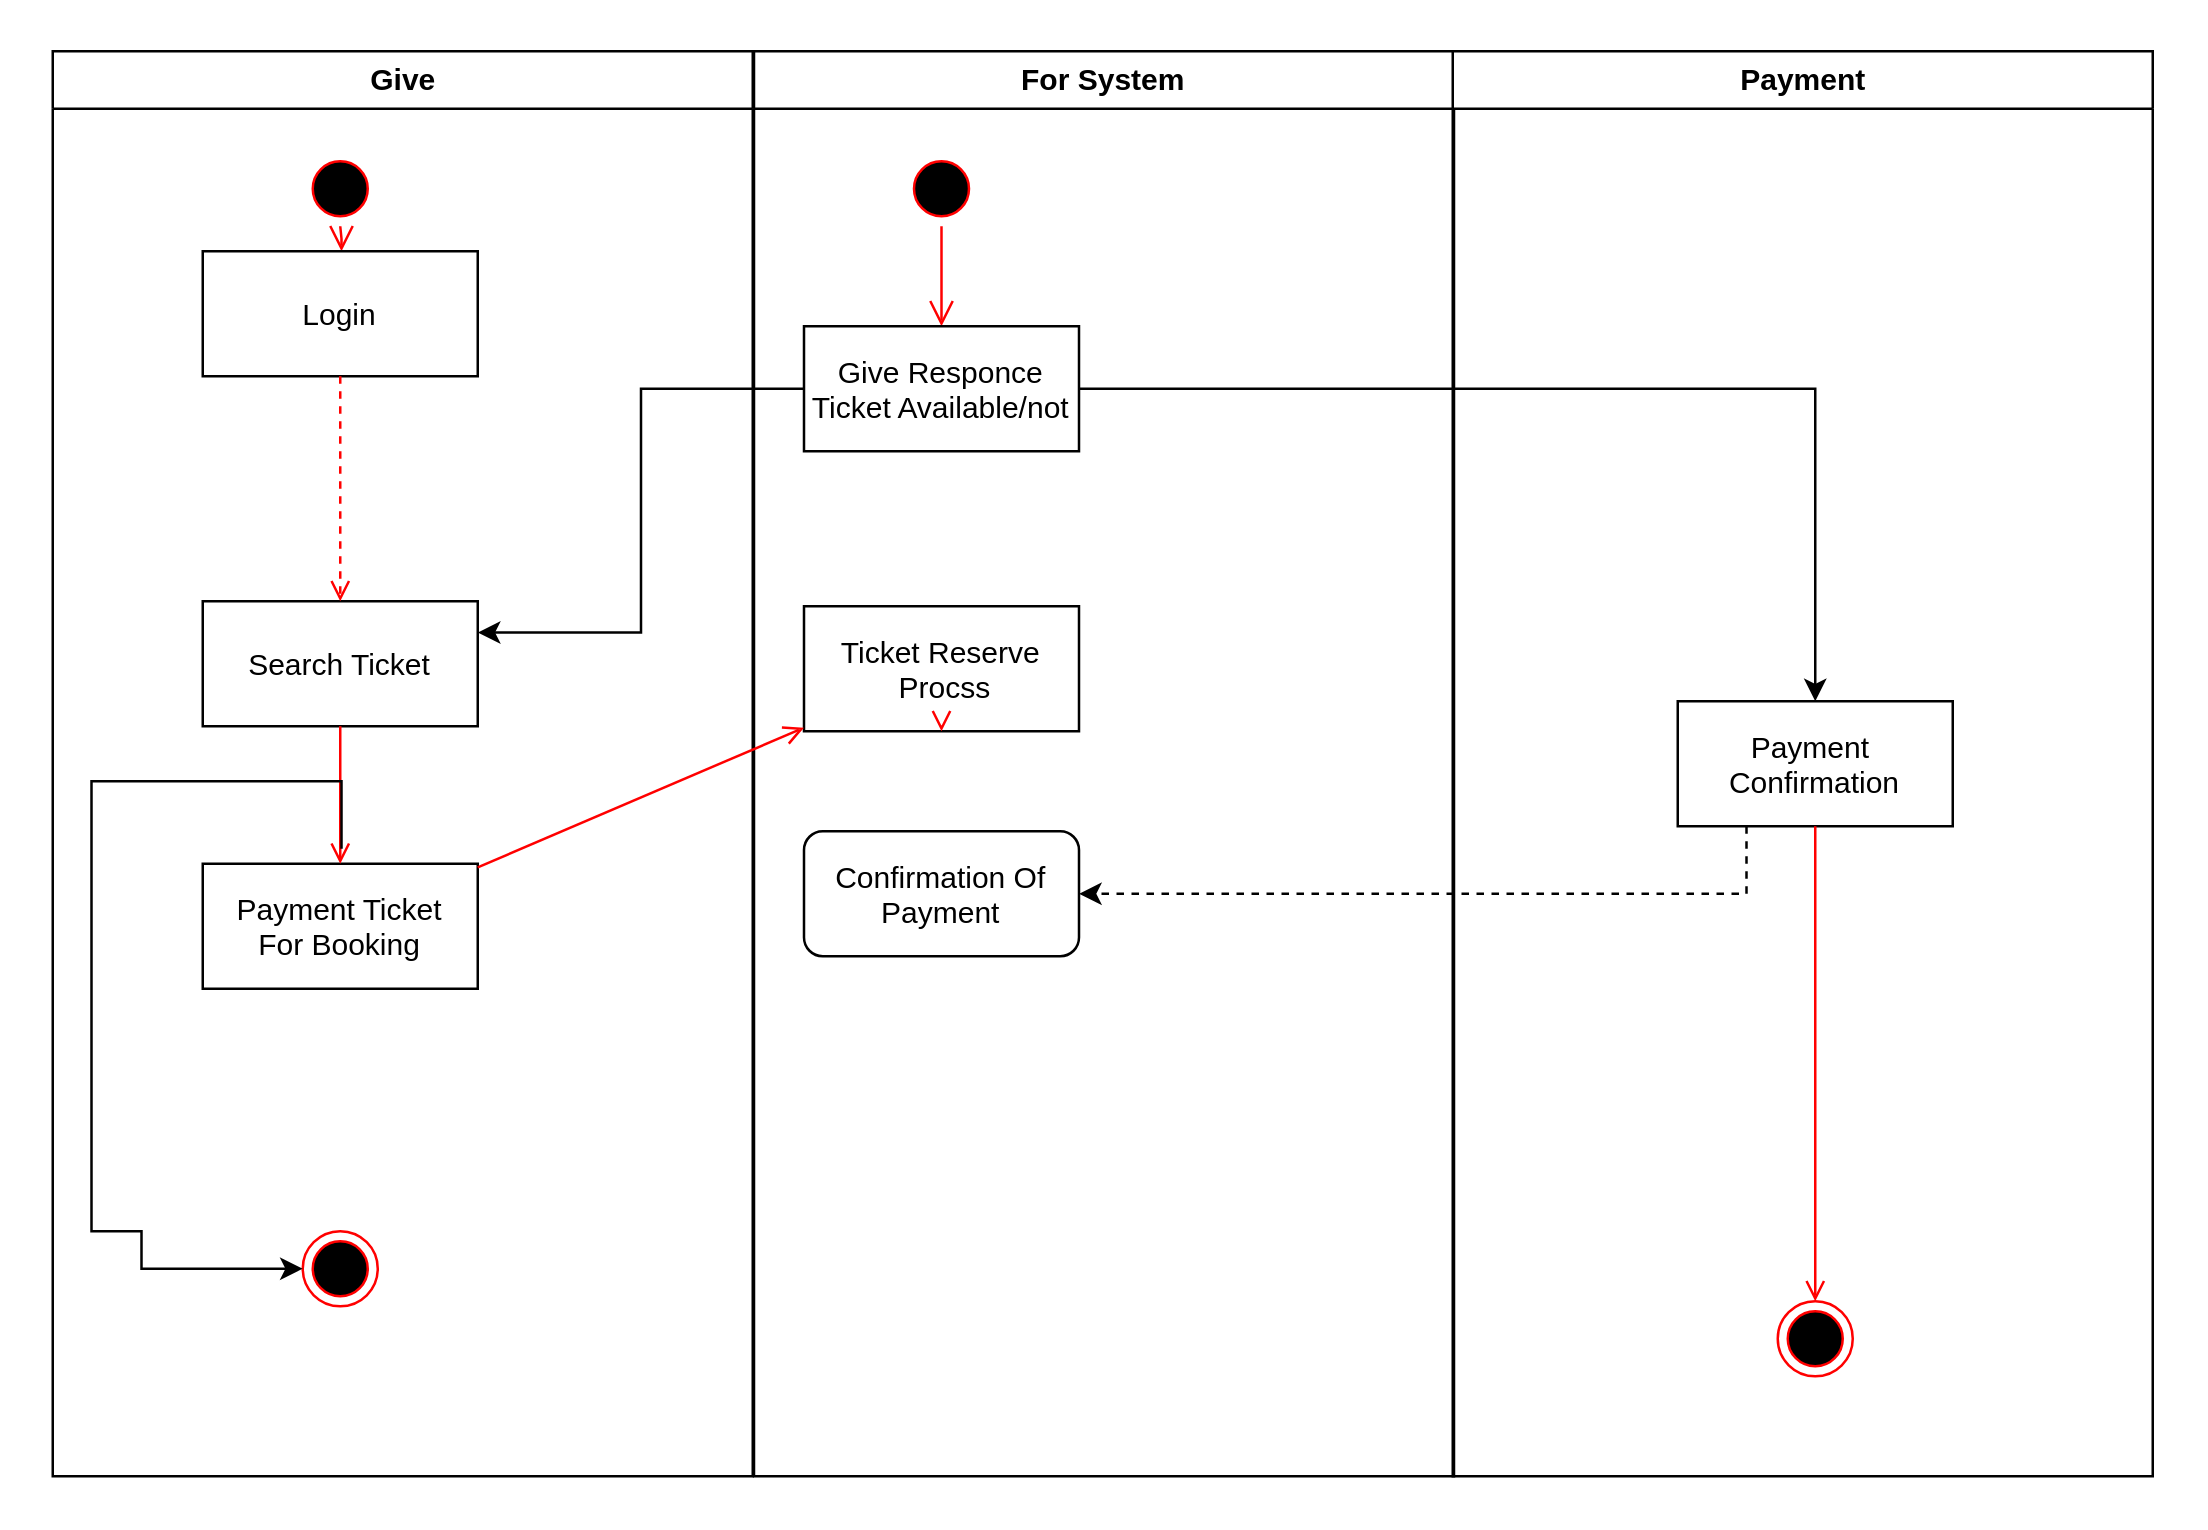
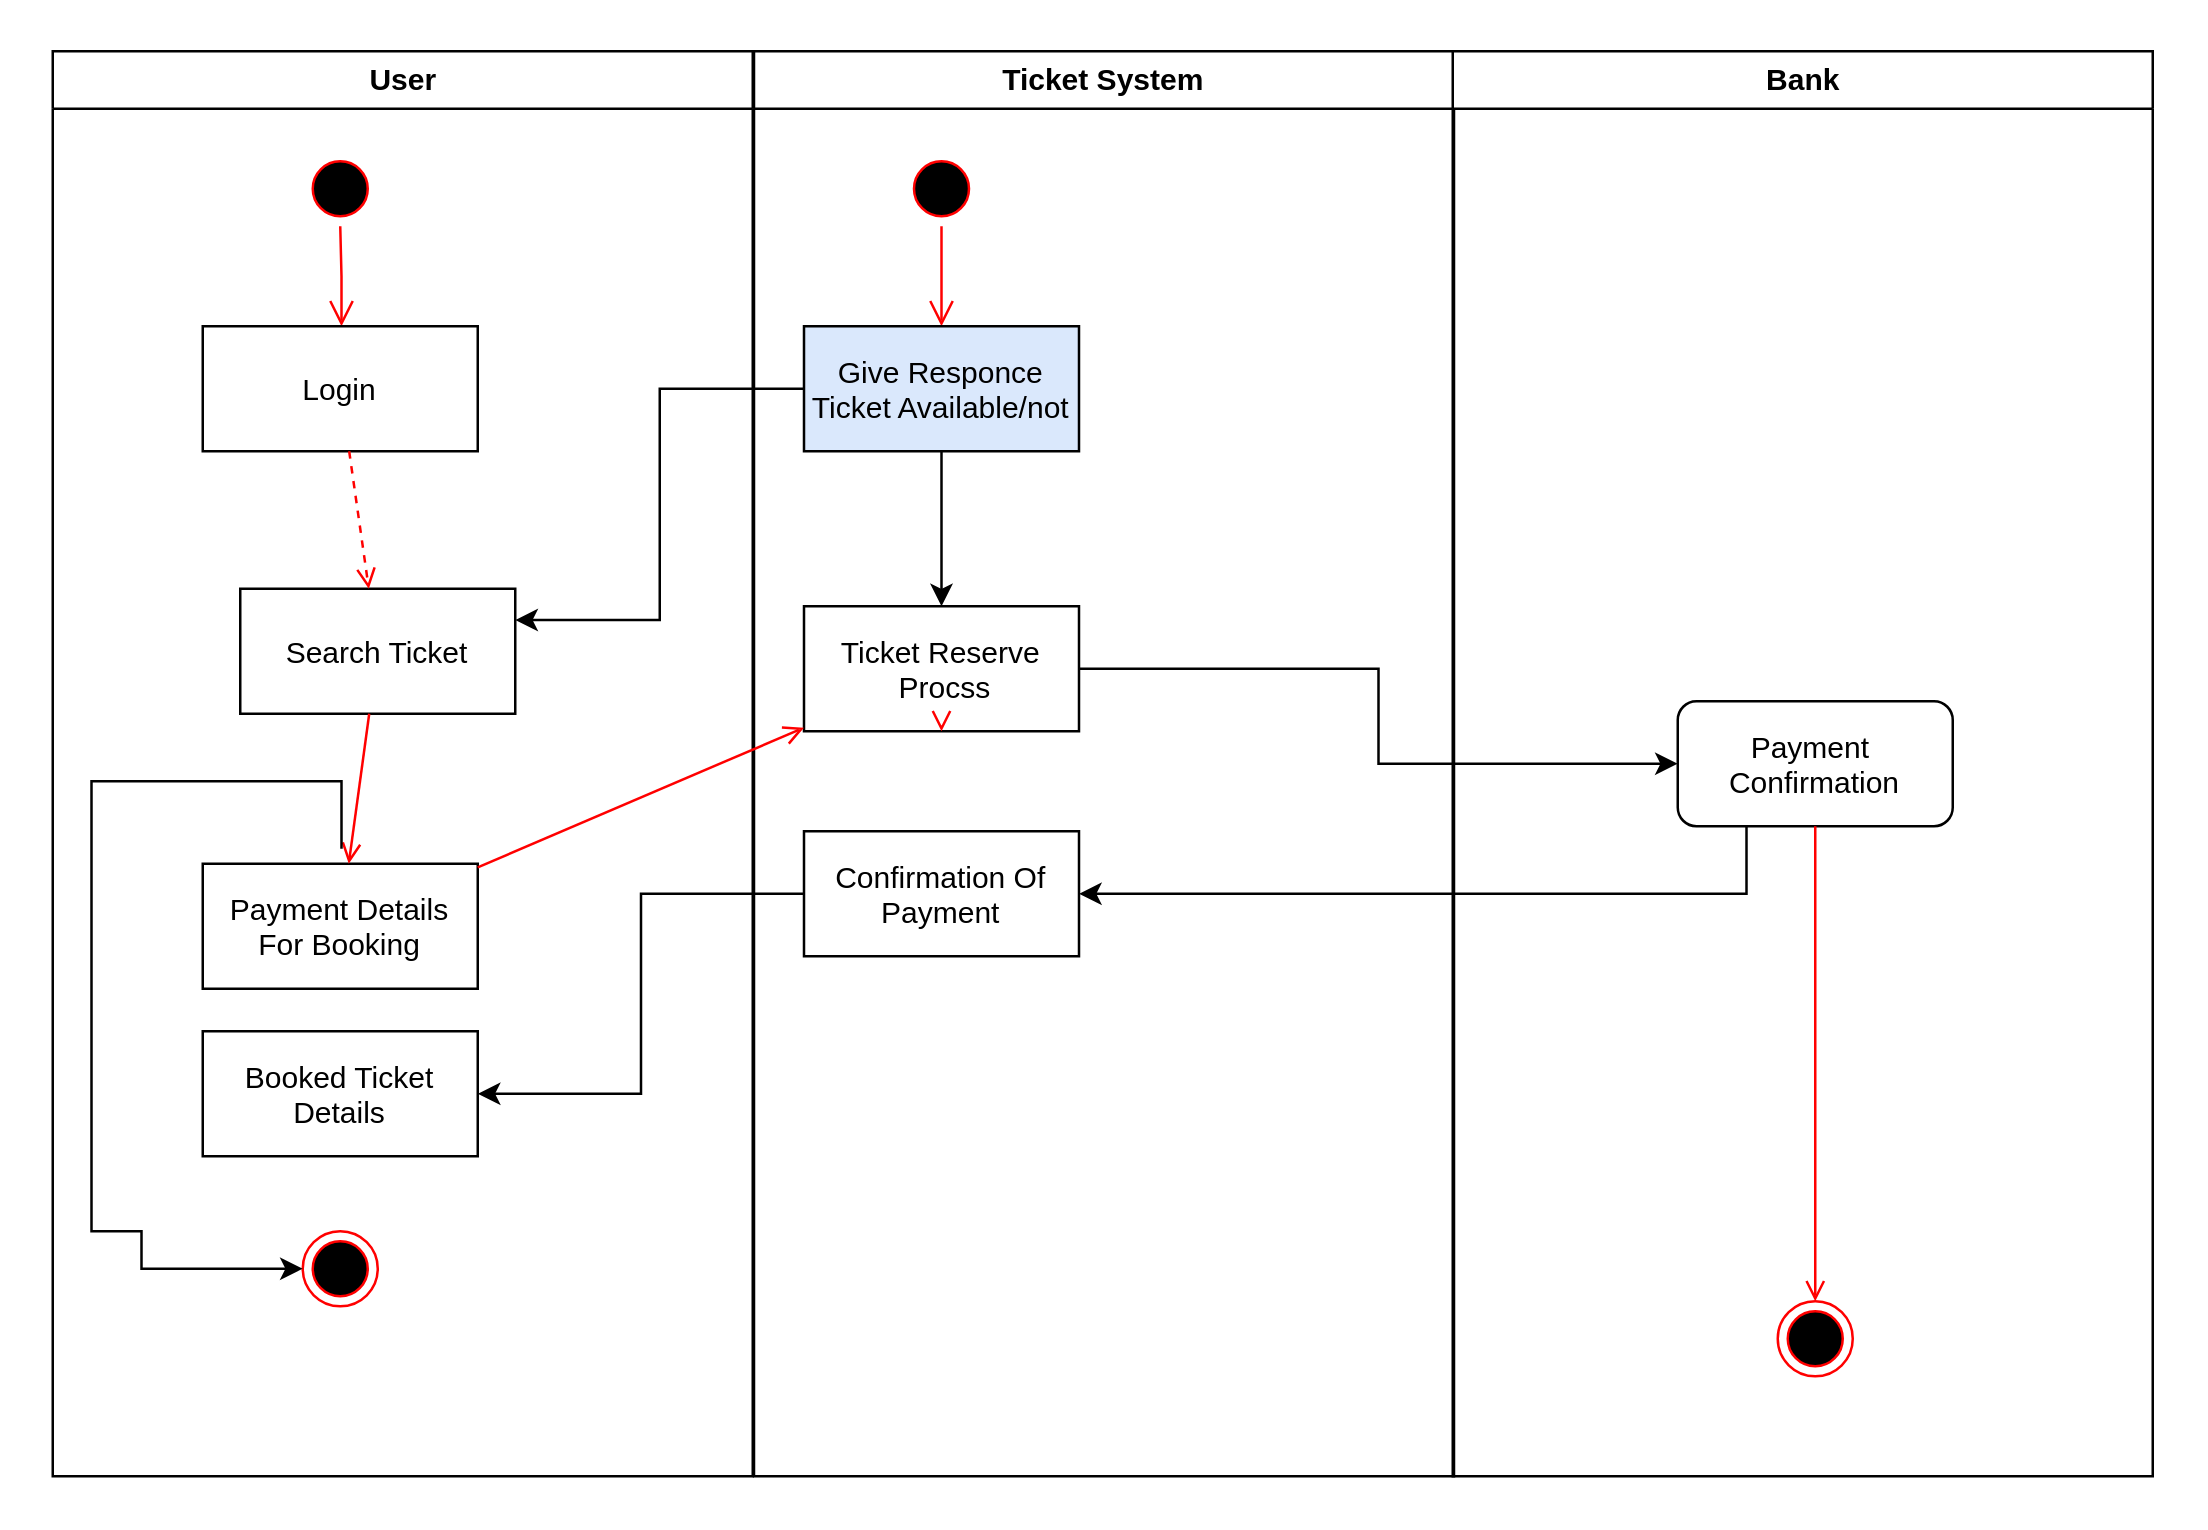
(404, 81) -> (404, 81)
(1104, 81) -> (1104, 81)
(1804, 81) -> (1804, 81)
(340, 314) -> (340, 389)
(941, 389) -> (941, 389)
(1784, 389) -> (941, 520)
(340, 664) -> (378, 651)
none -> (1311, 669)
(1815, 764) -> (1815, 764)
(941, 894) -> (941, 894)
(1272, 894) -> (1272, 894)
(339, 910) -> (339, 910)
none -> (641, 1014)
none -> (340, 1094)
